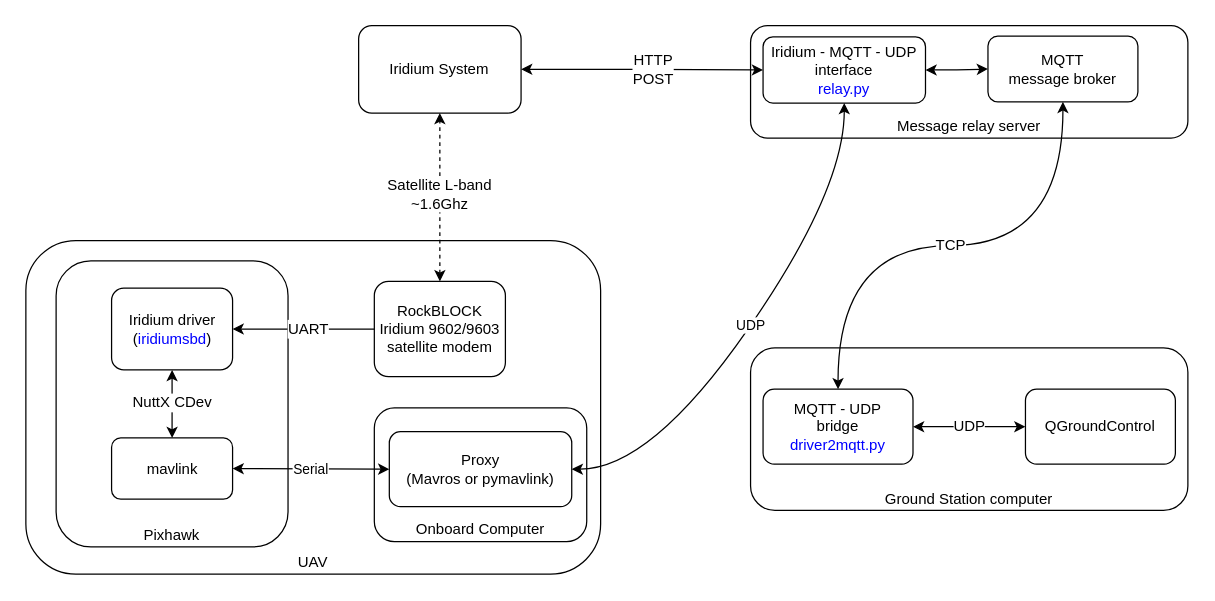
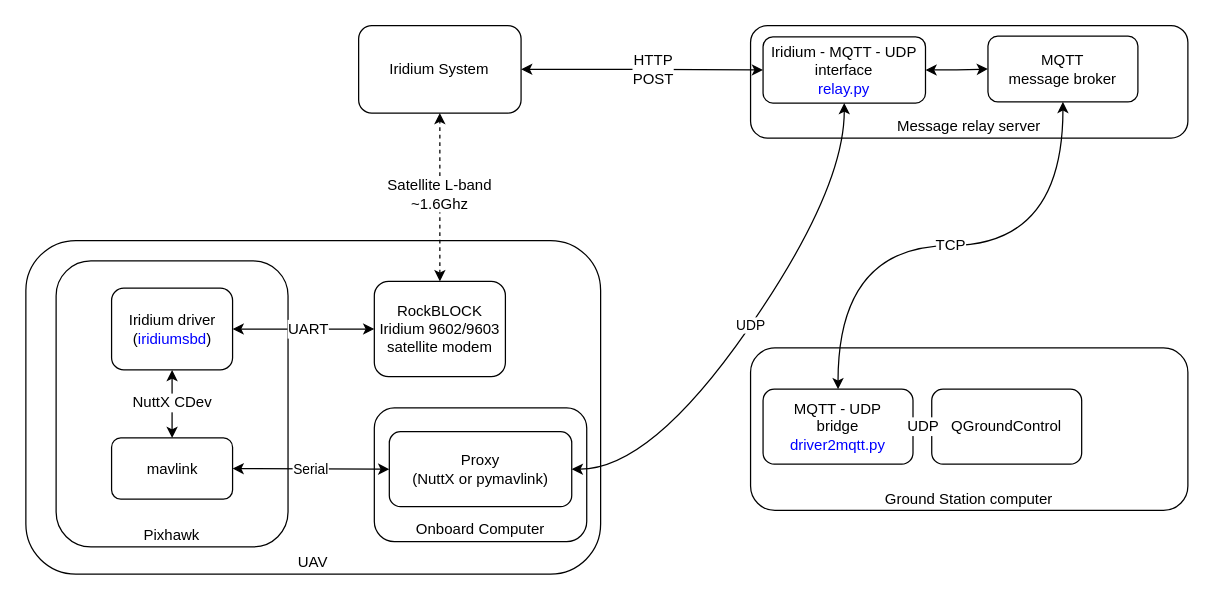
(367, 329) -> (364, 329)
(1101, 427) -> (1007, 427)
(481, 469) -> (481, 469)
